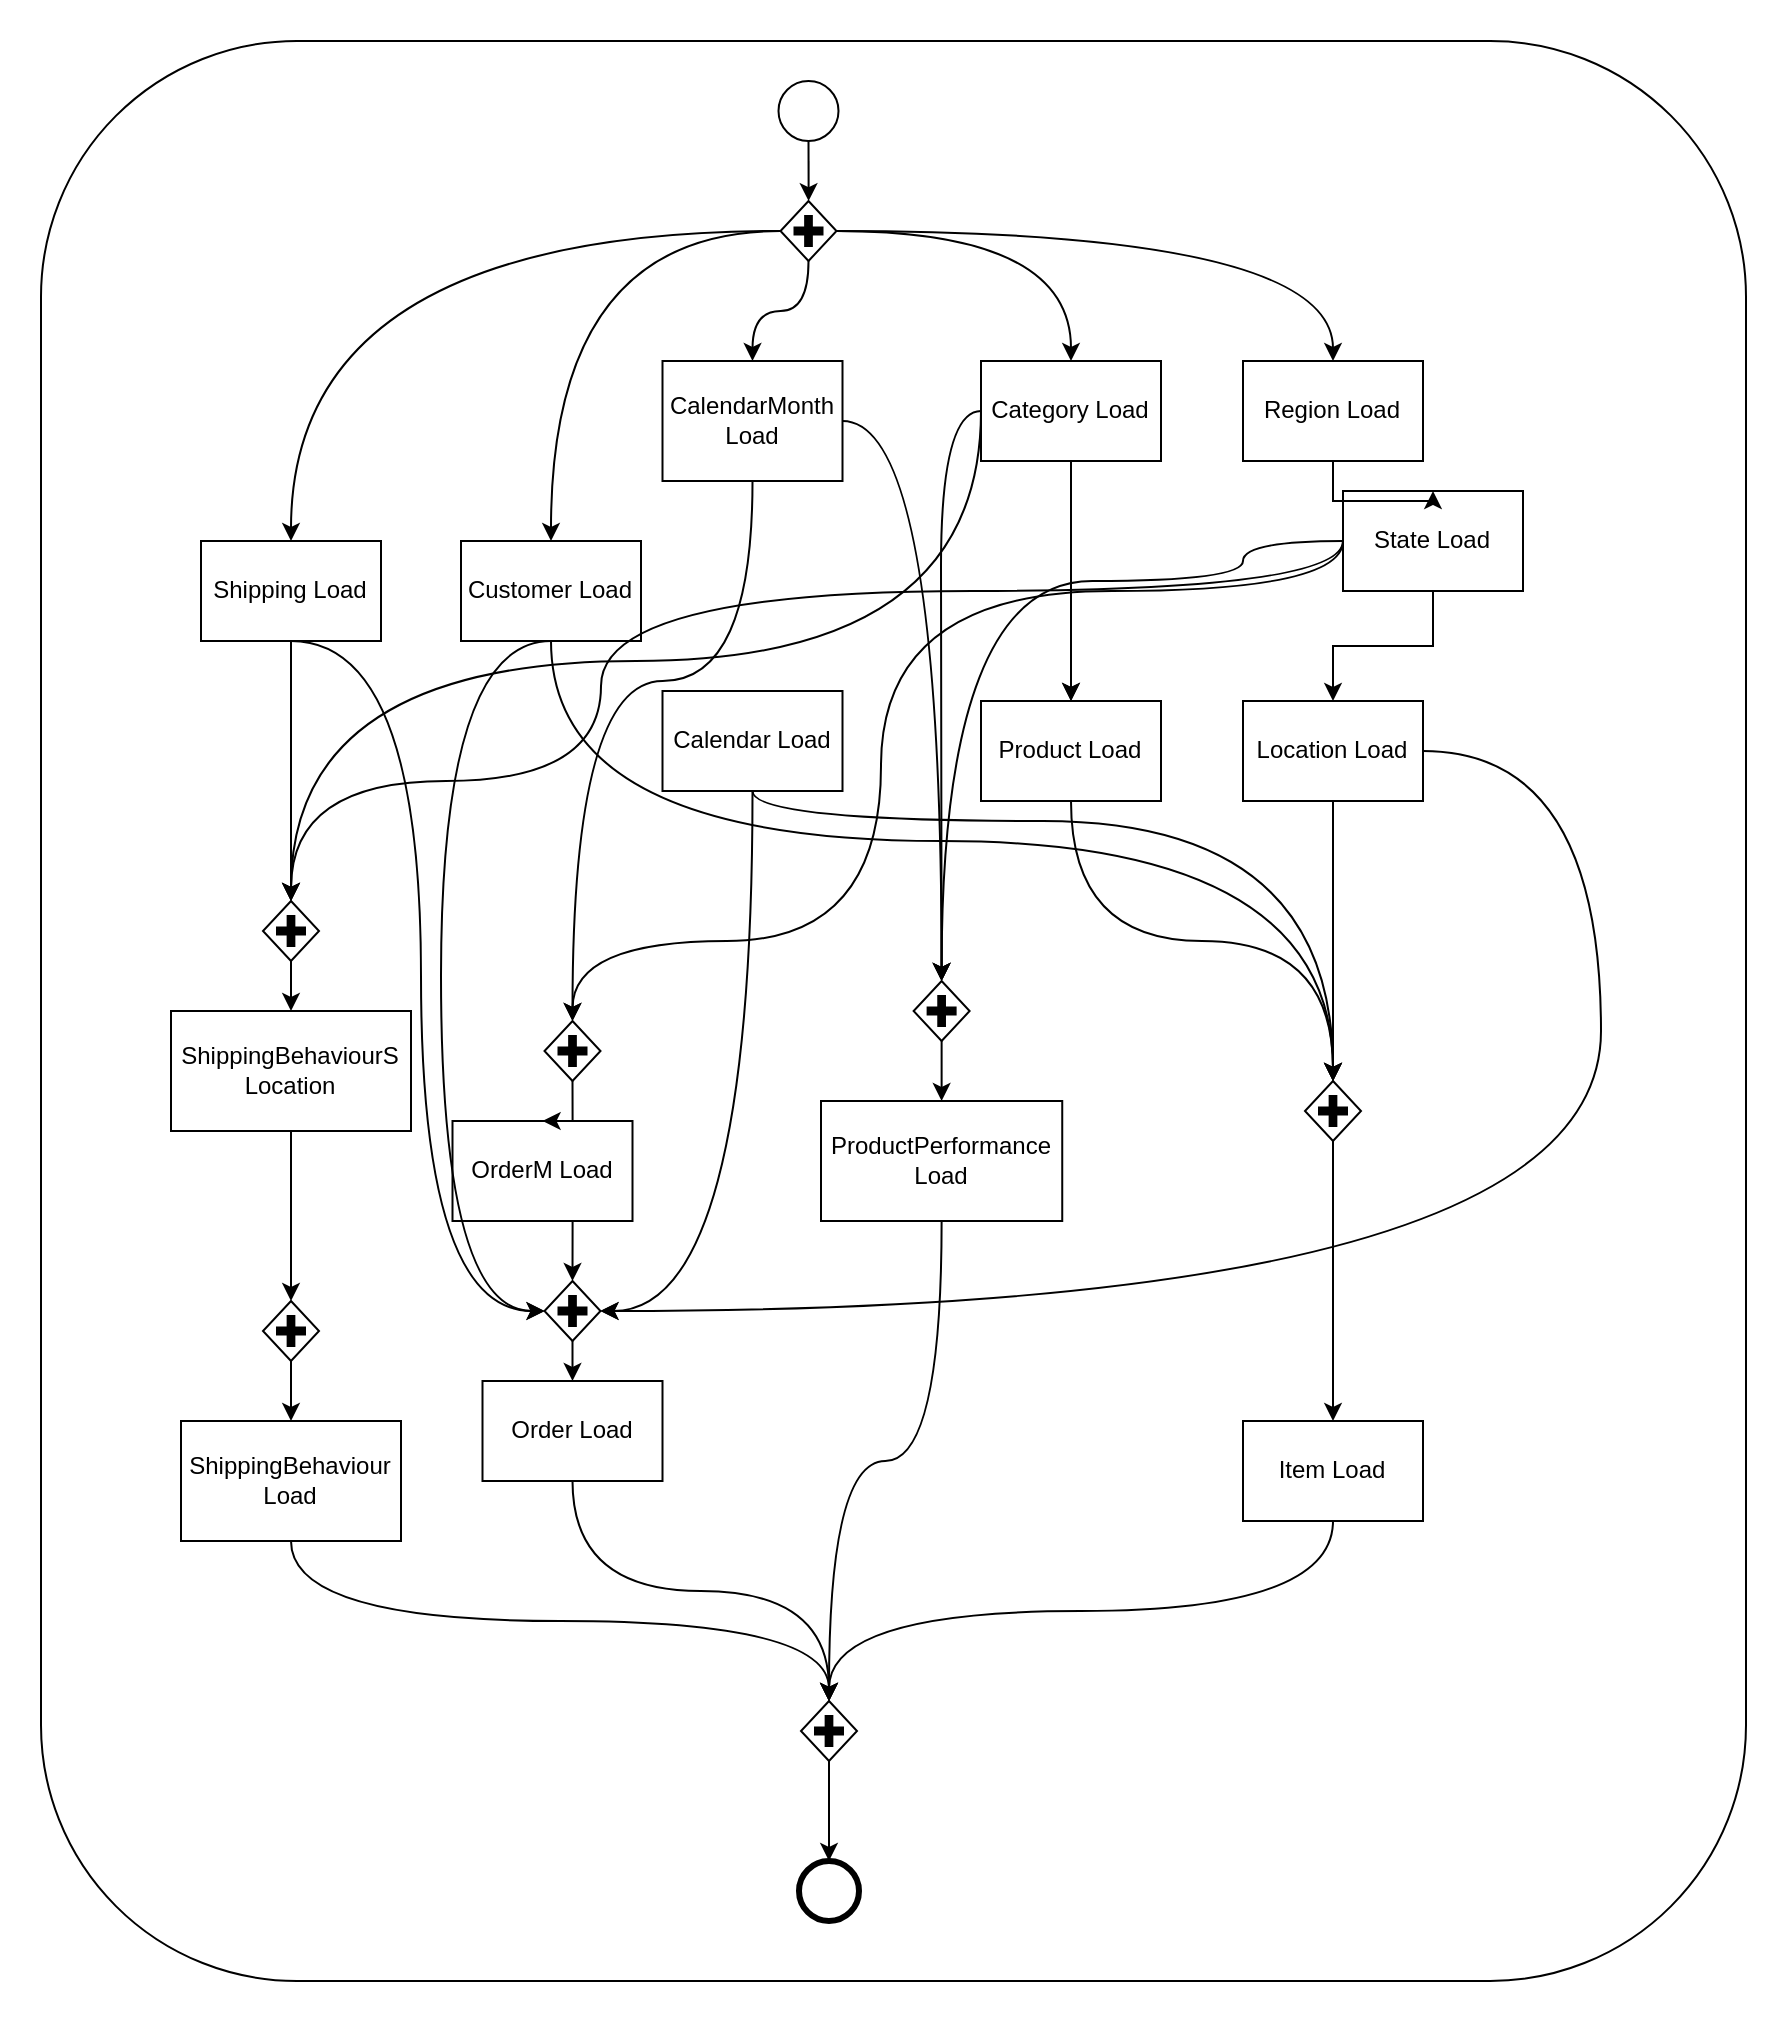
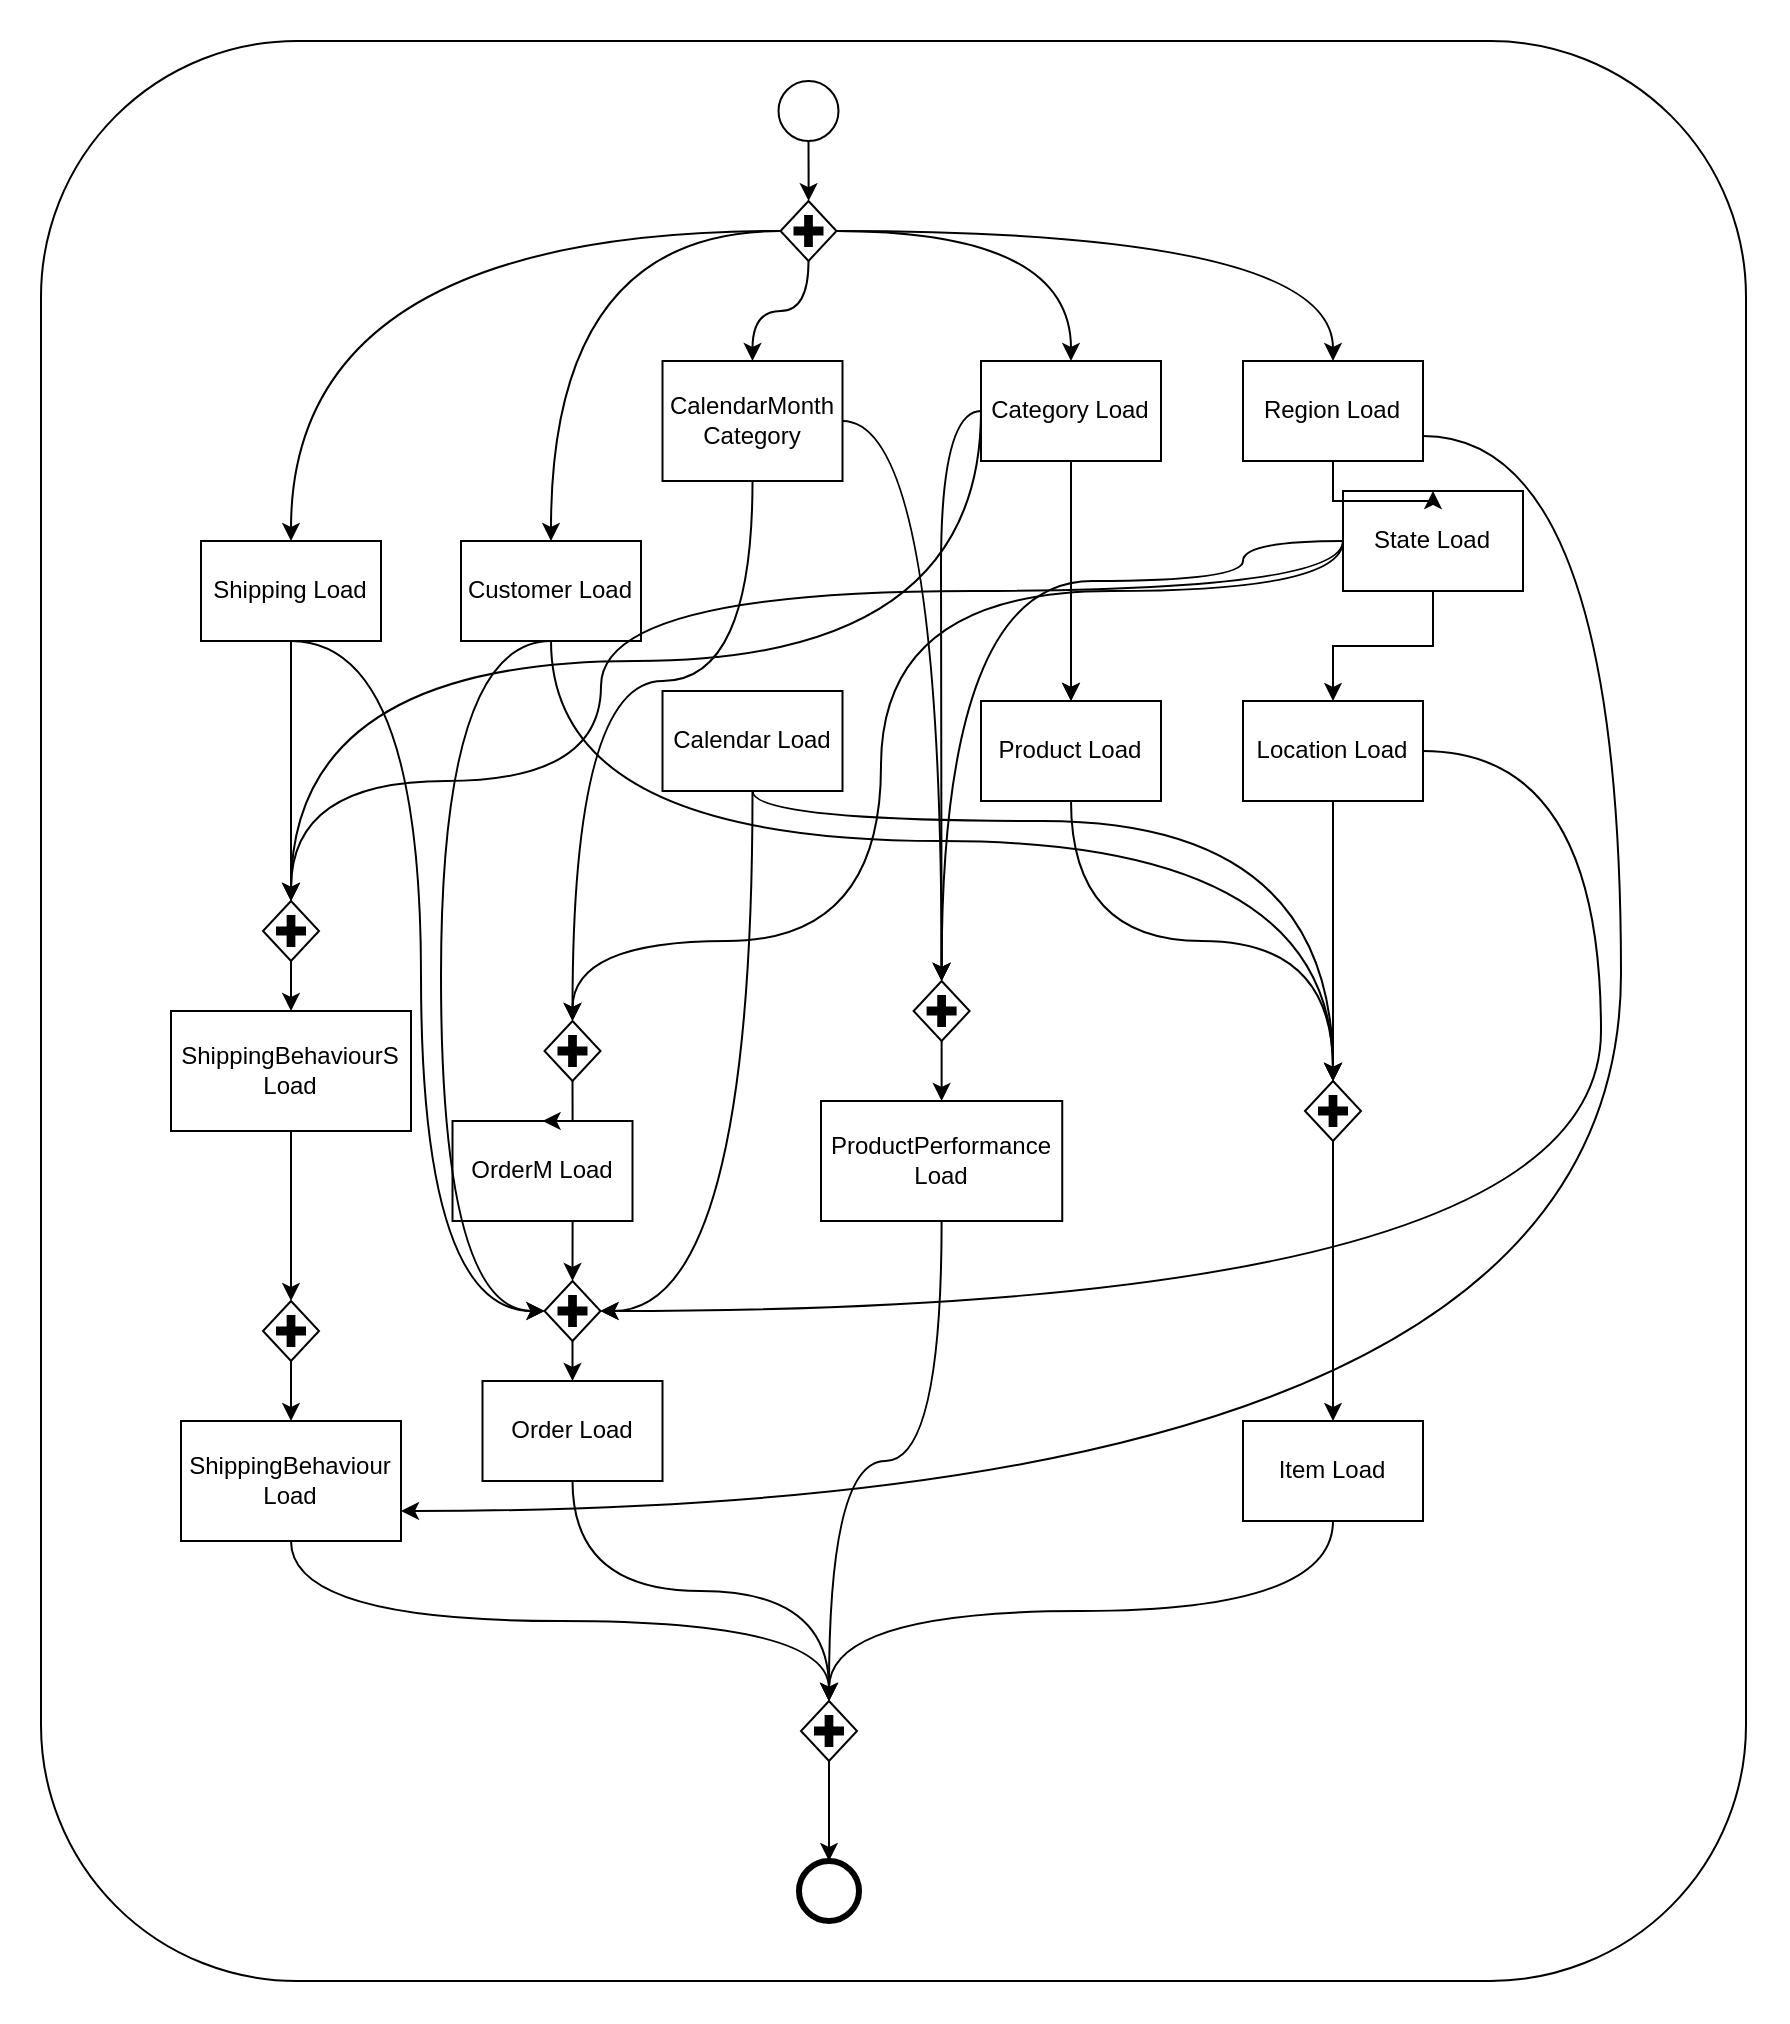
(753, 421) -> (753, 421)
none -> (1620, 919)
(291, 1071) -> (291, 1071)
